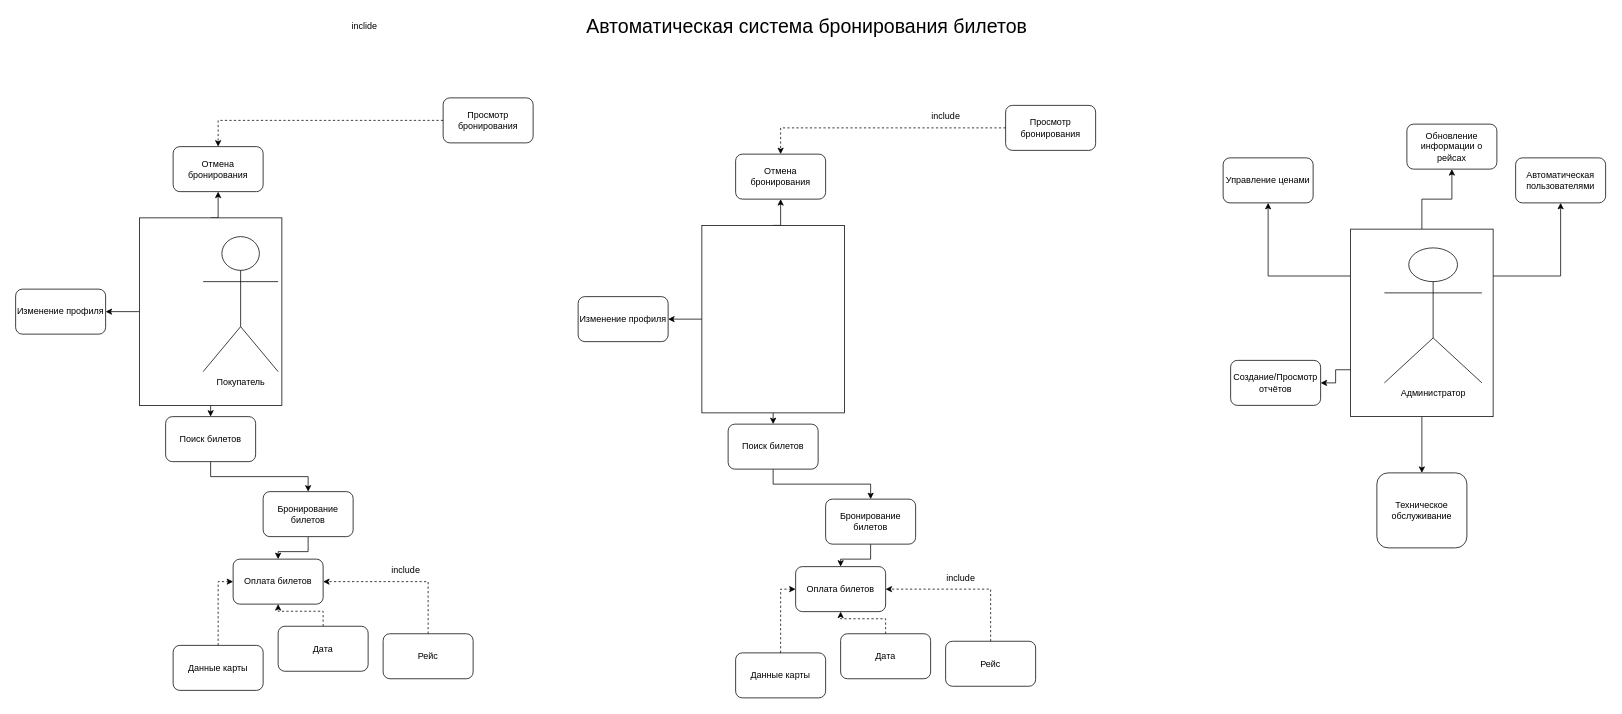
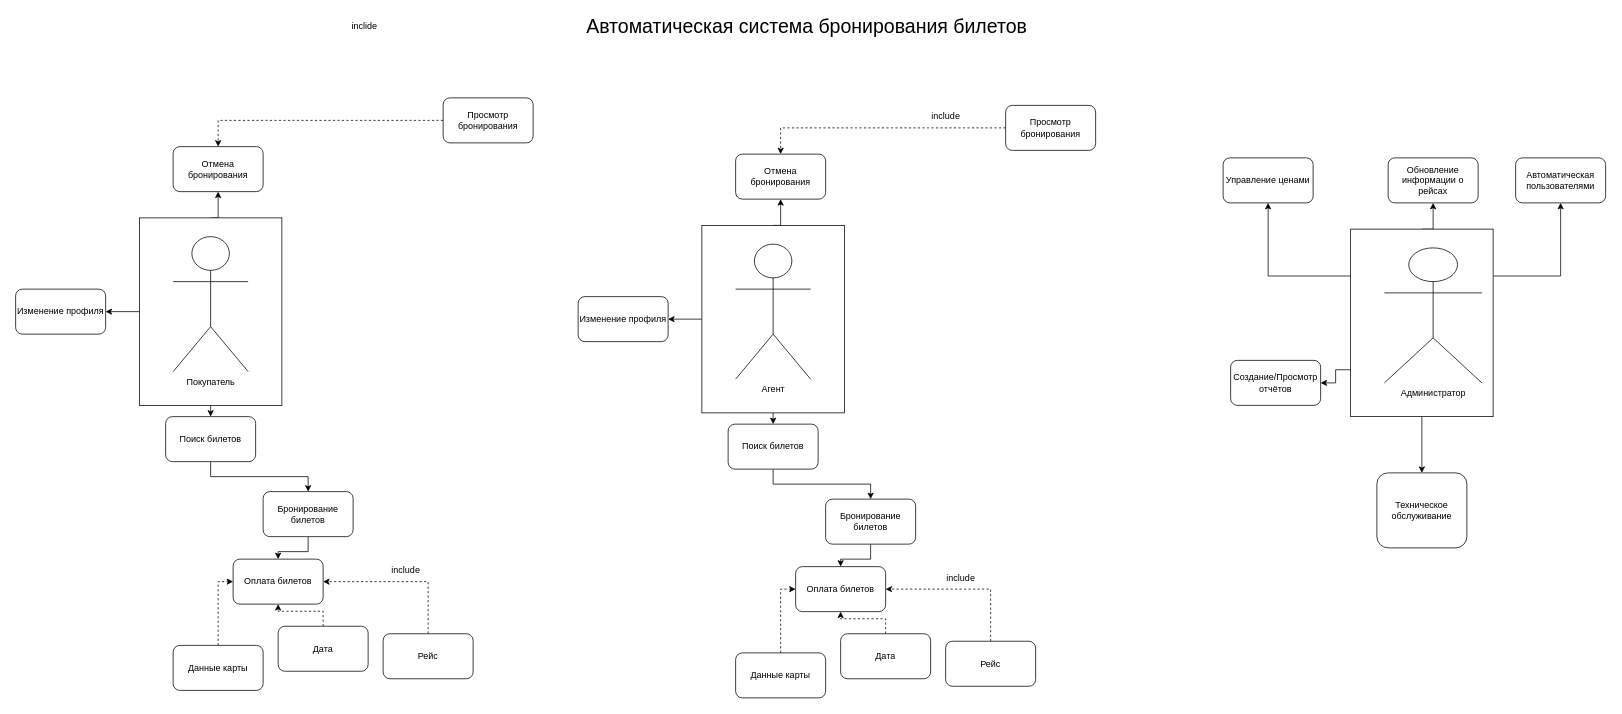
(1452, 147) -> (1433, 180)
(240, 304) -> (210, 304)
none -> (773, 312)
